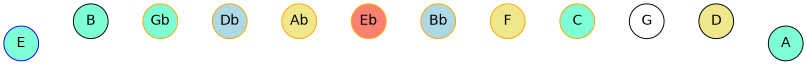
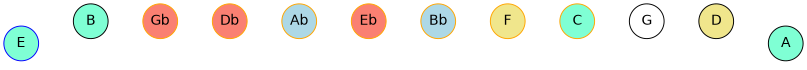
(160, 21) -> (160, 21)
(230, 21) -> (230, 21)
(299, 21) -> (299, 21)
